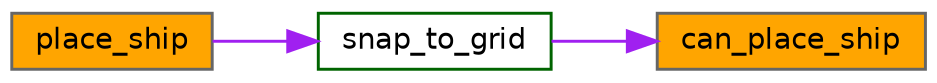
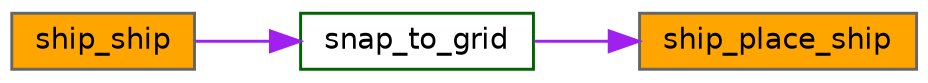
(112, 41) -> (103, 41)
(791, 41) -> (778, 41)
